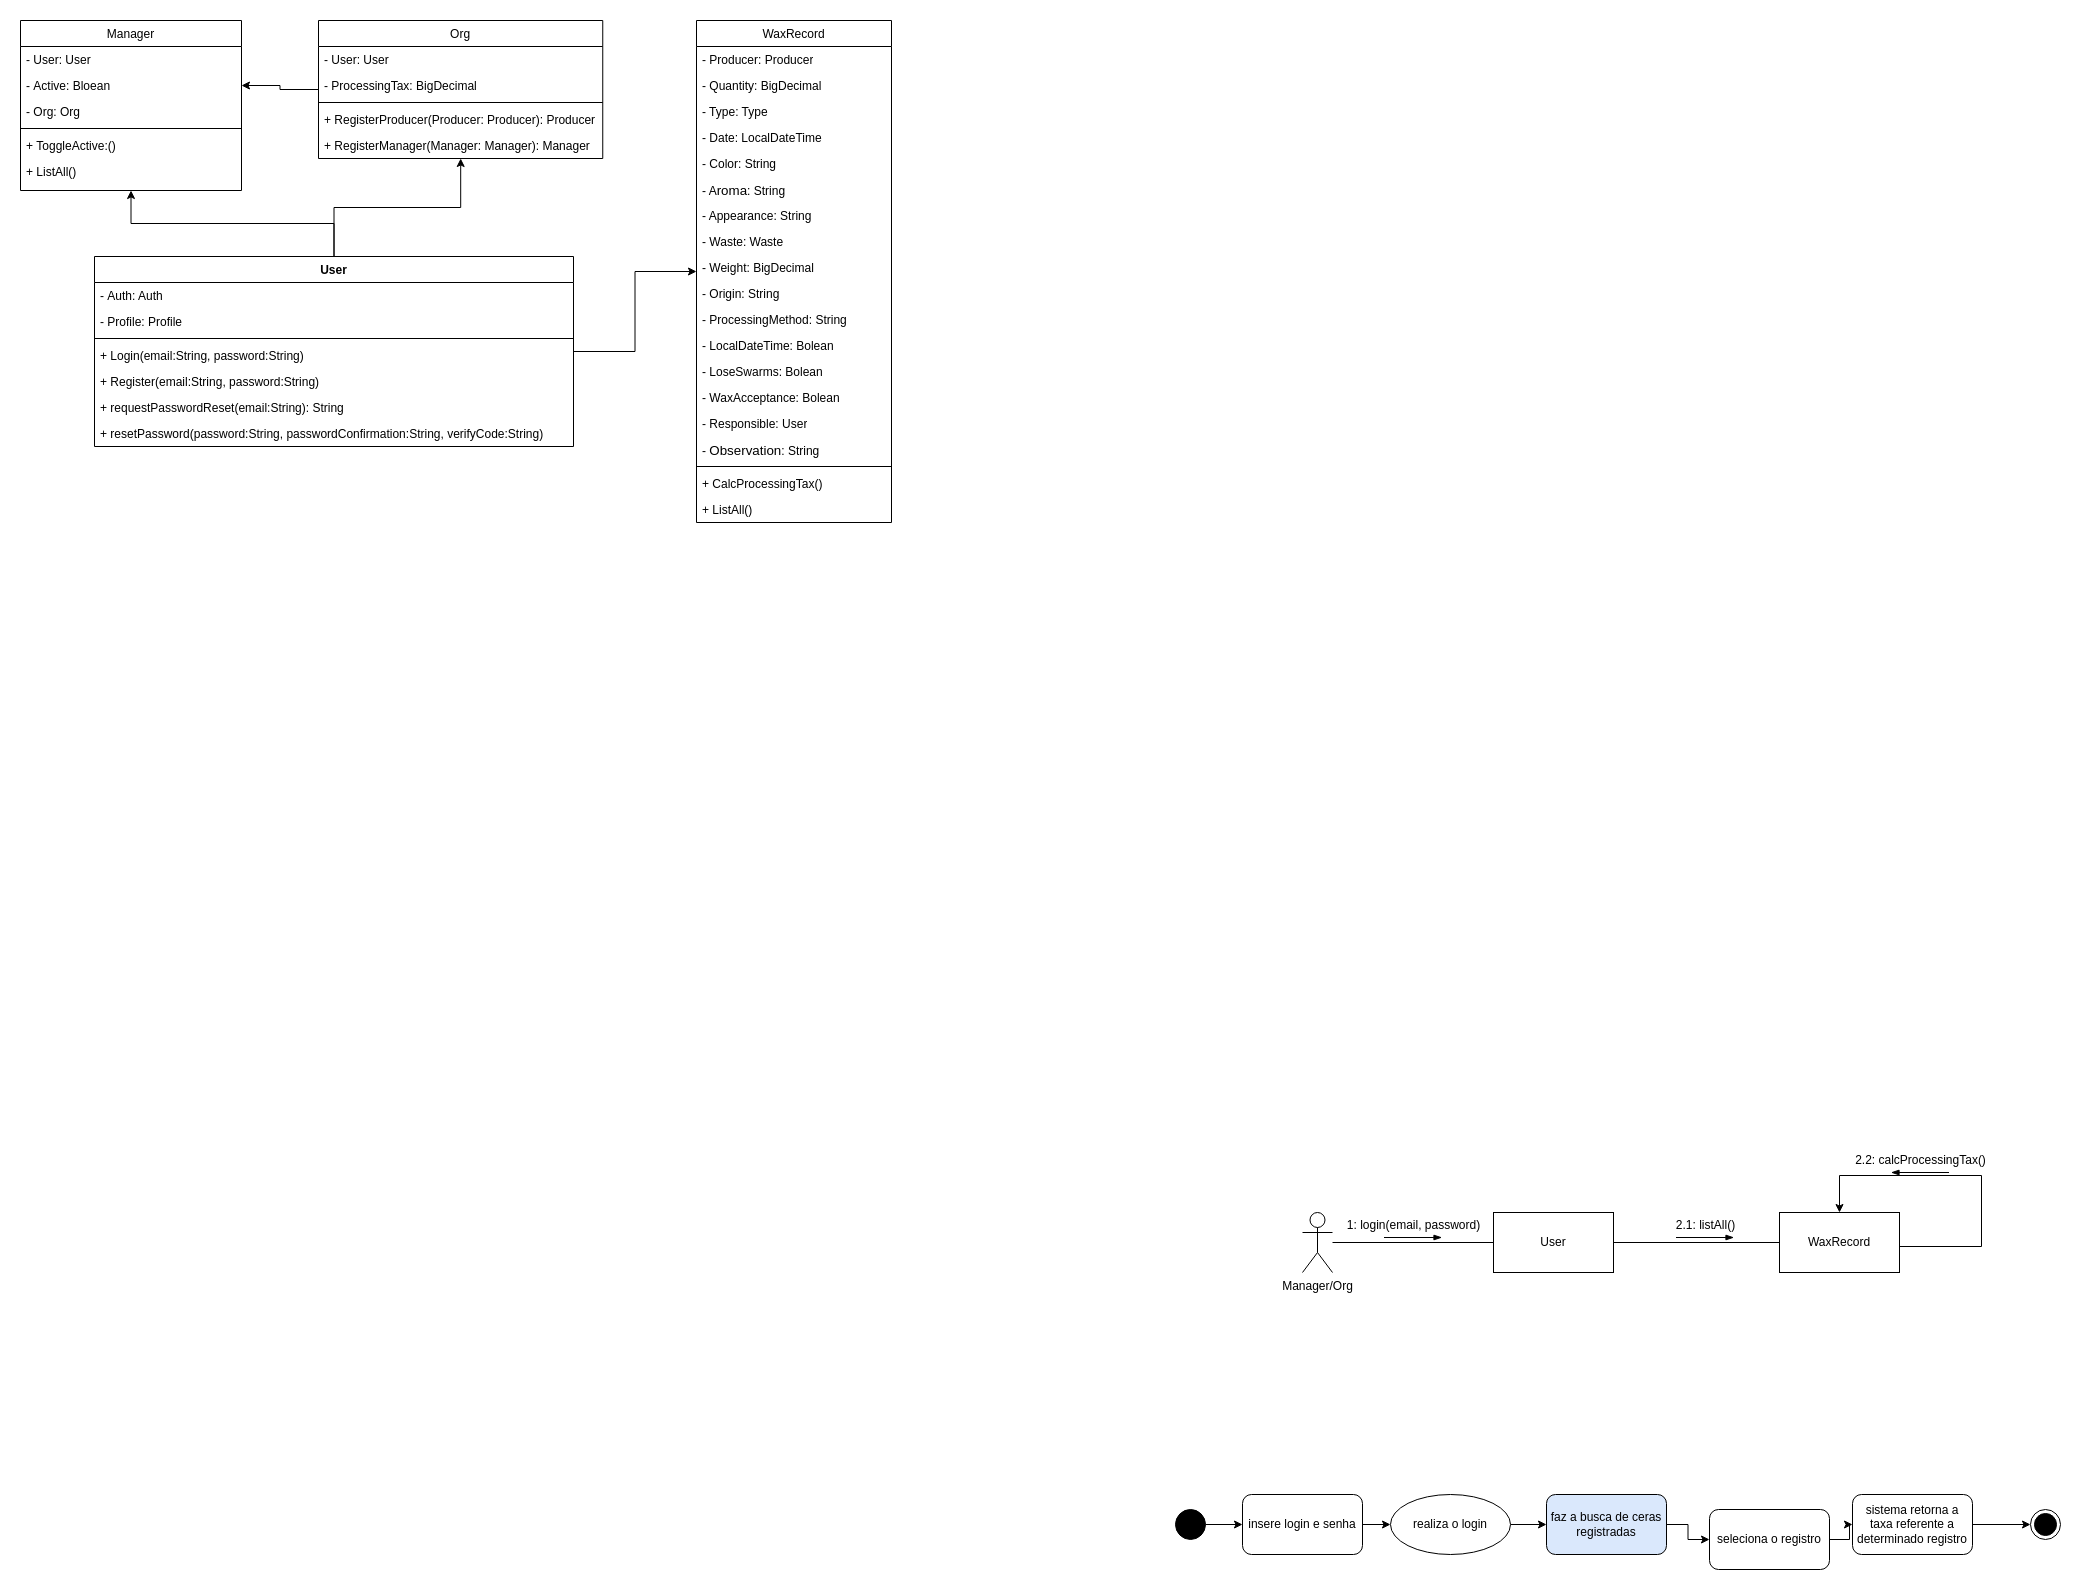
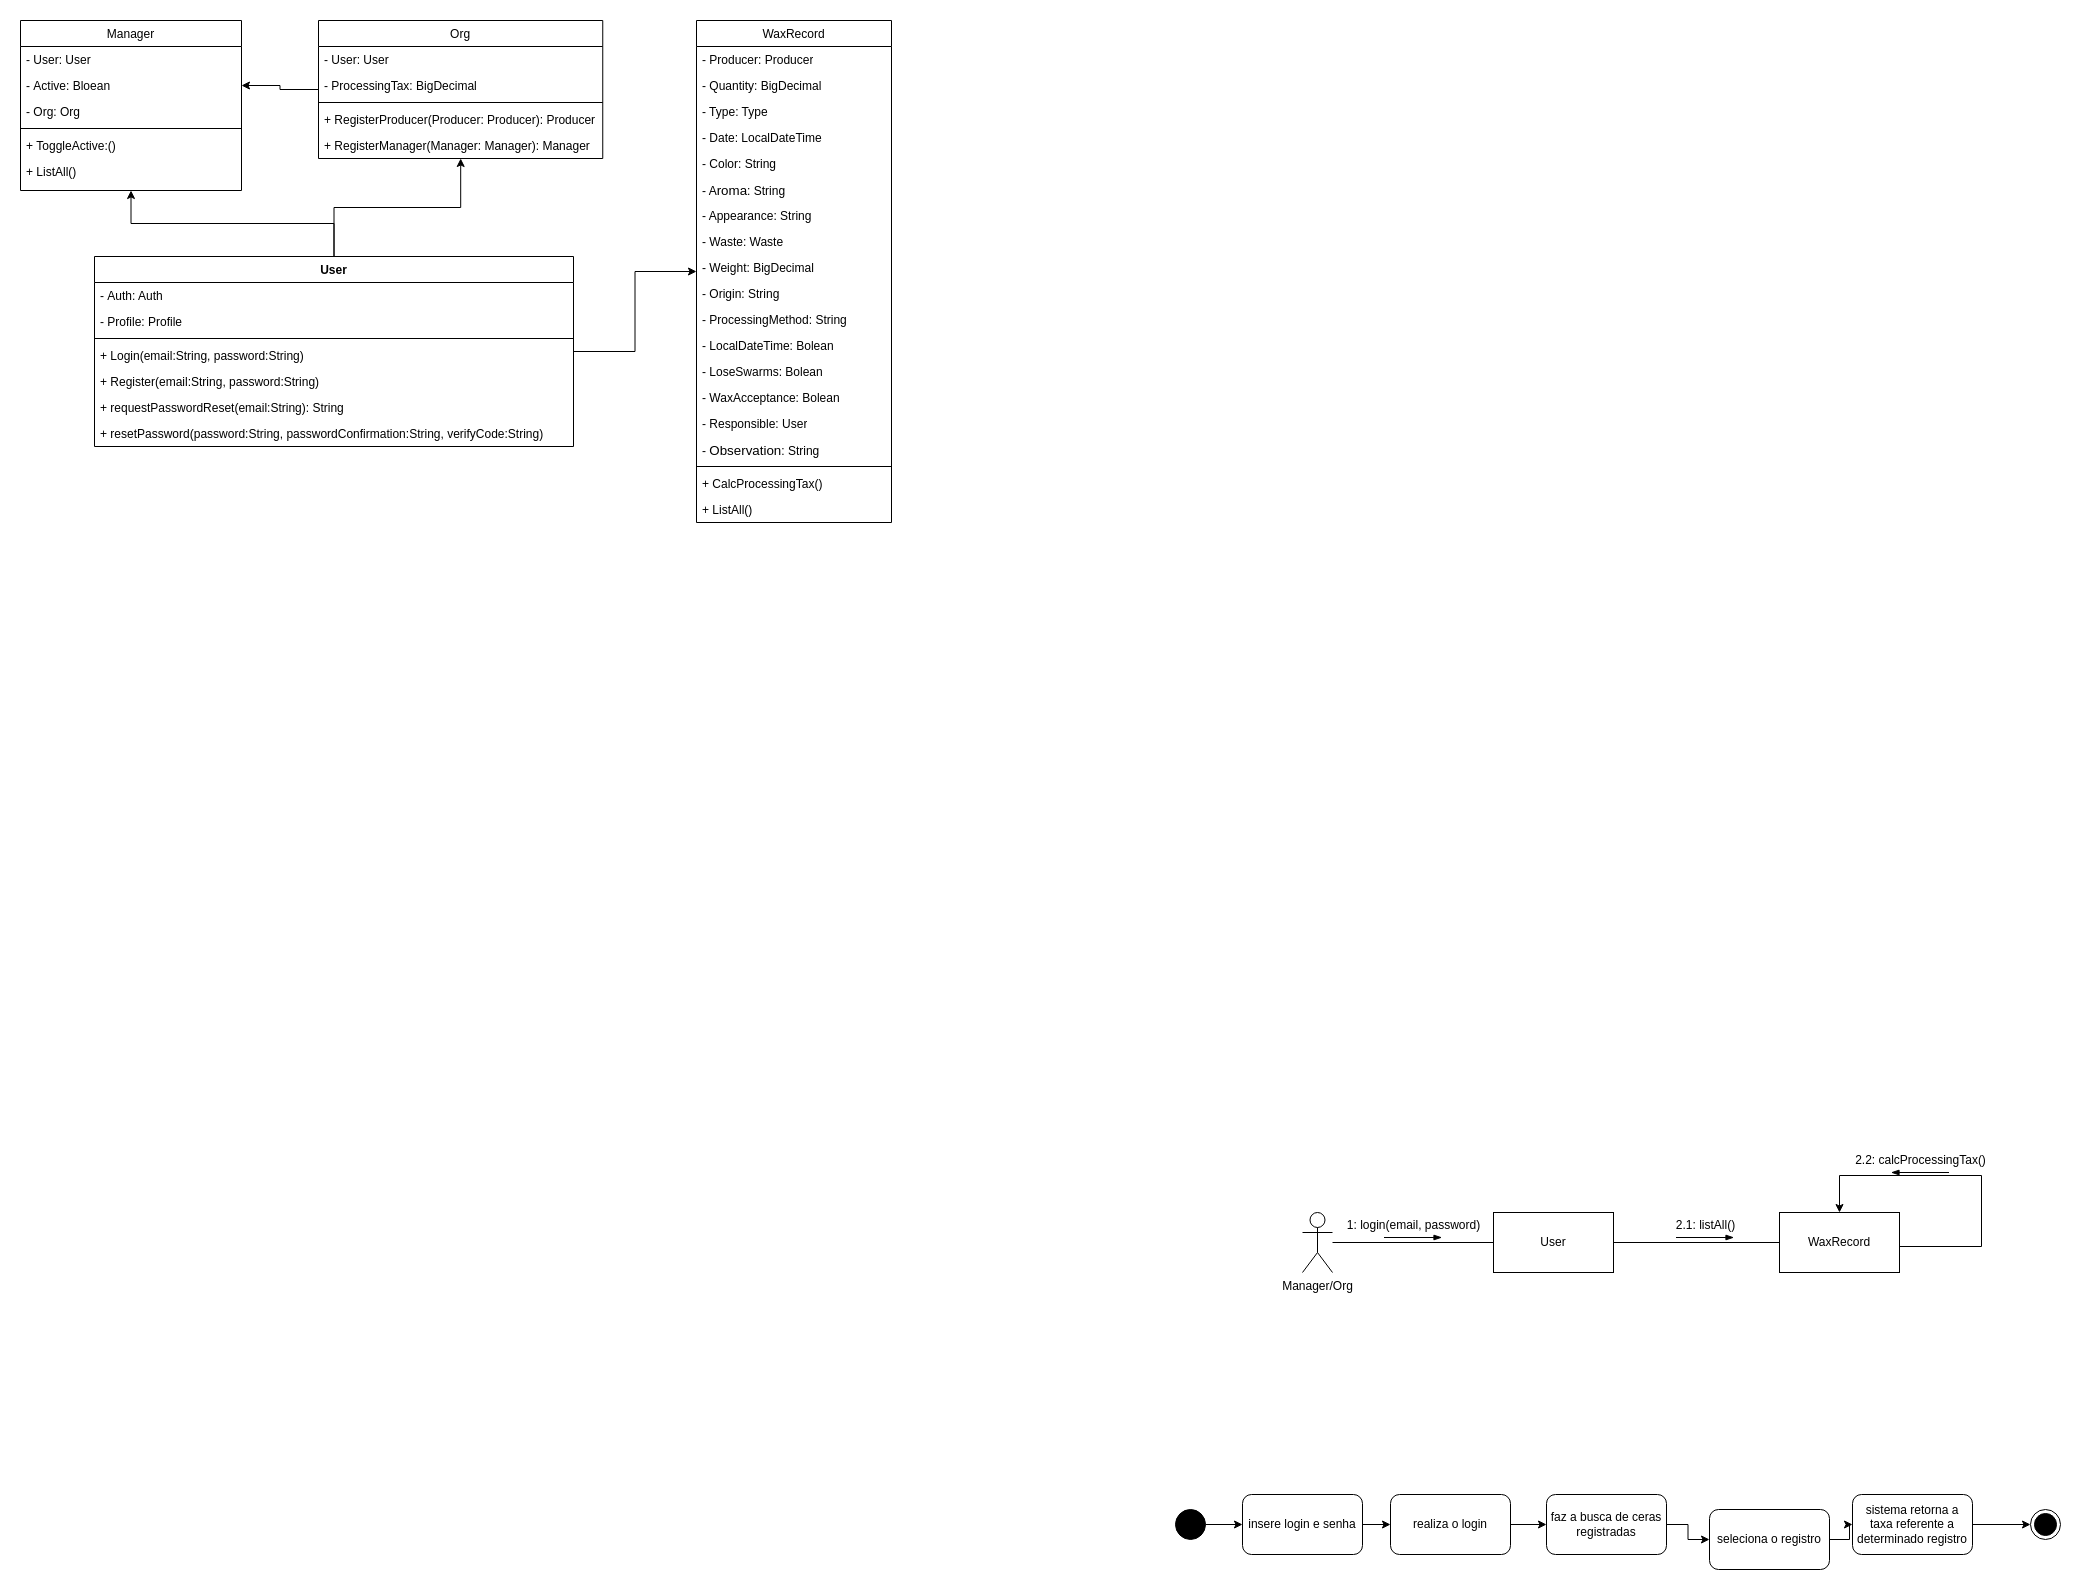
(1451, 1525) -> (1451, 1525)
(1607, 1525) -> (1607, 1525)
